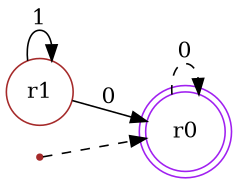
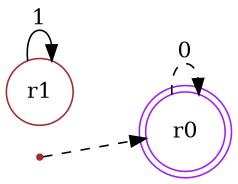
(102, 109) -> none
